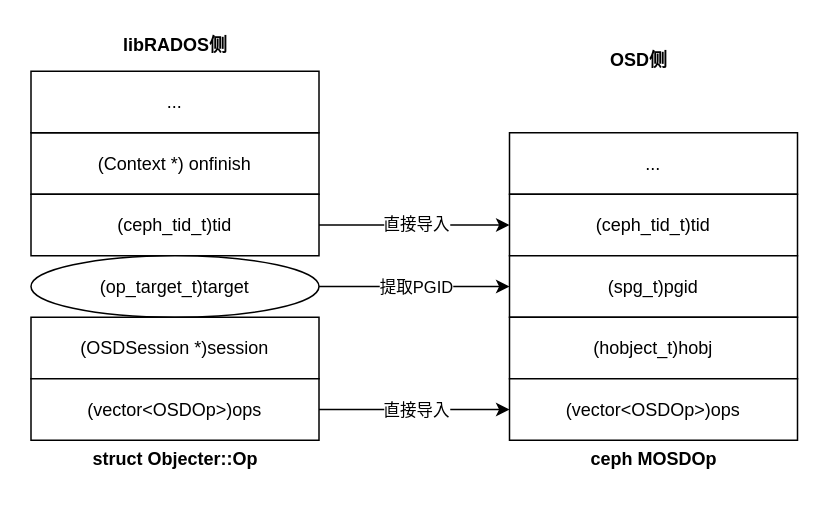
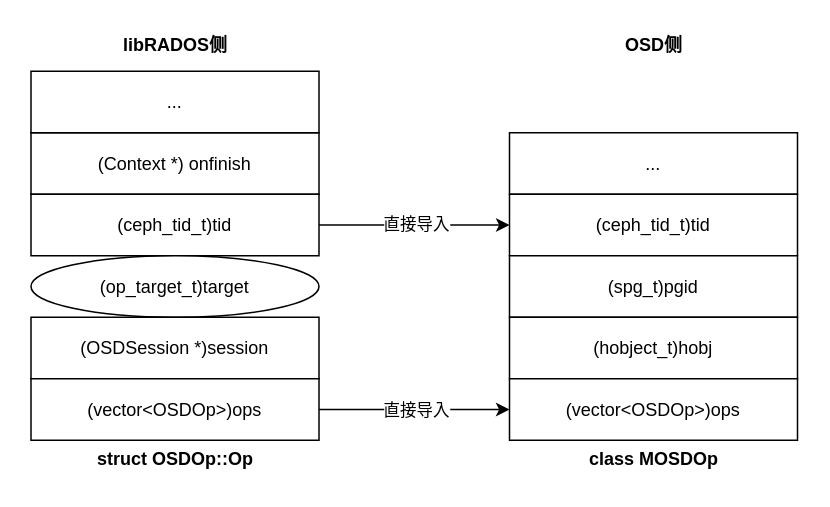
(638, 61) -> (653, 46)
(409, 287) -> none
(176, 460) -> (176, 460)
(654, 460) -> (654, 460)
